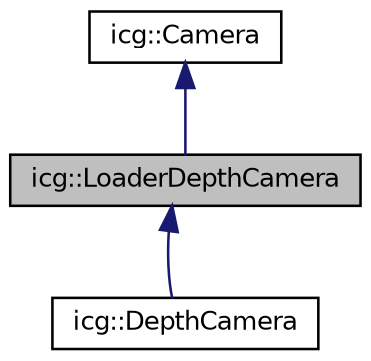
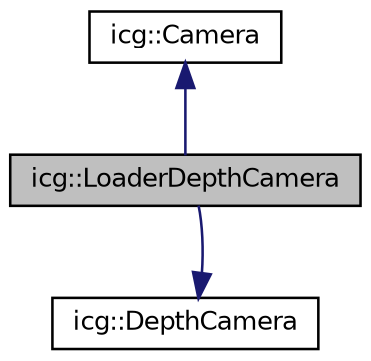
(168, 265) -> (202, 239)
